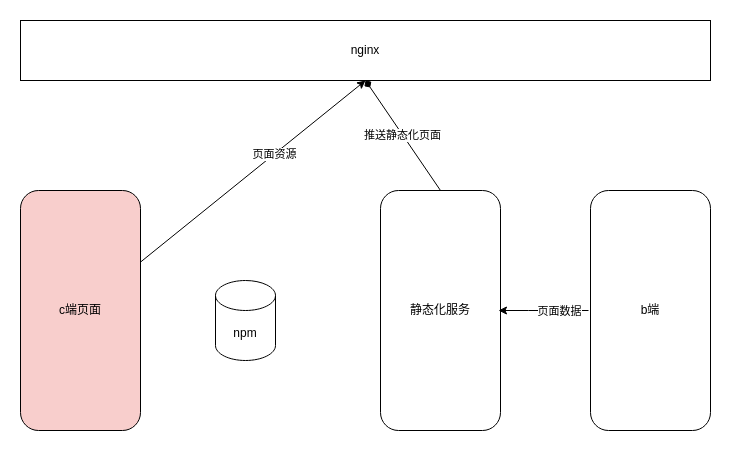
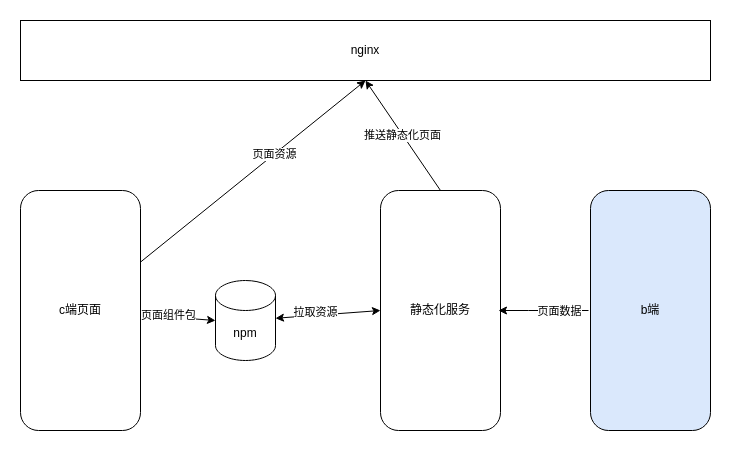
(370, 88) -> (370, 87)
(81, 311) -> (81, 311)
(651, 311) -> (651, 311)
none -> (328, 314)
none -> (175, 317)
